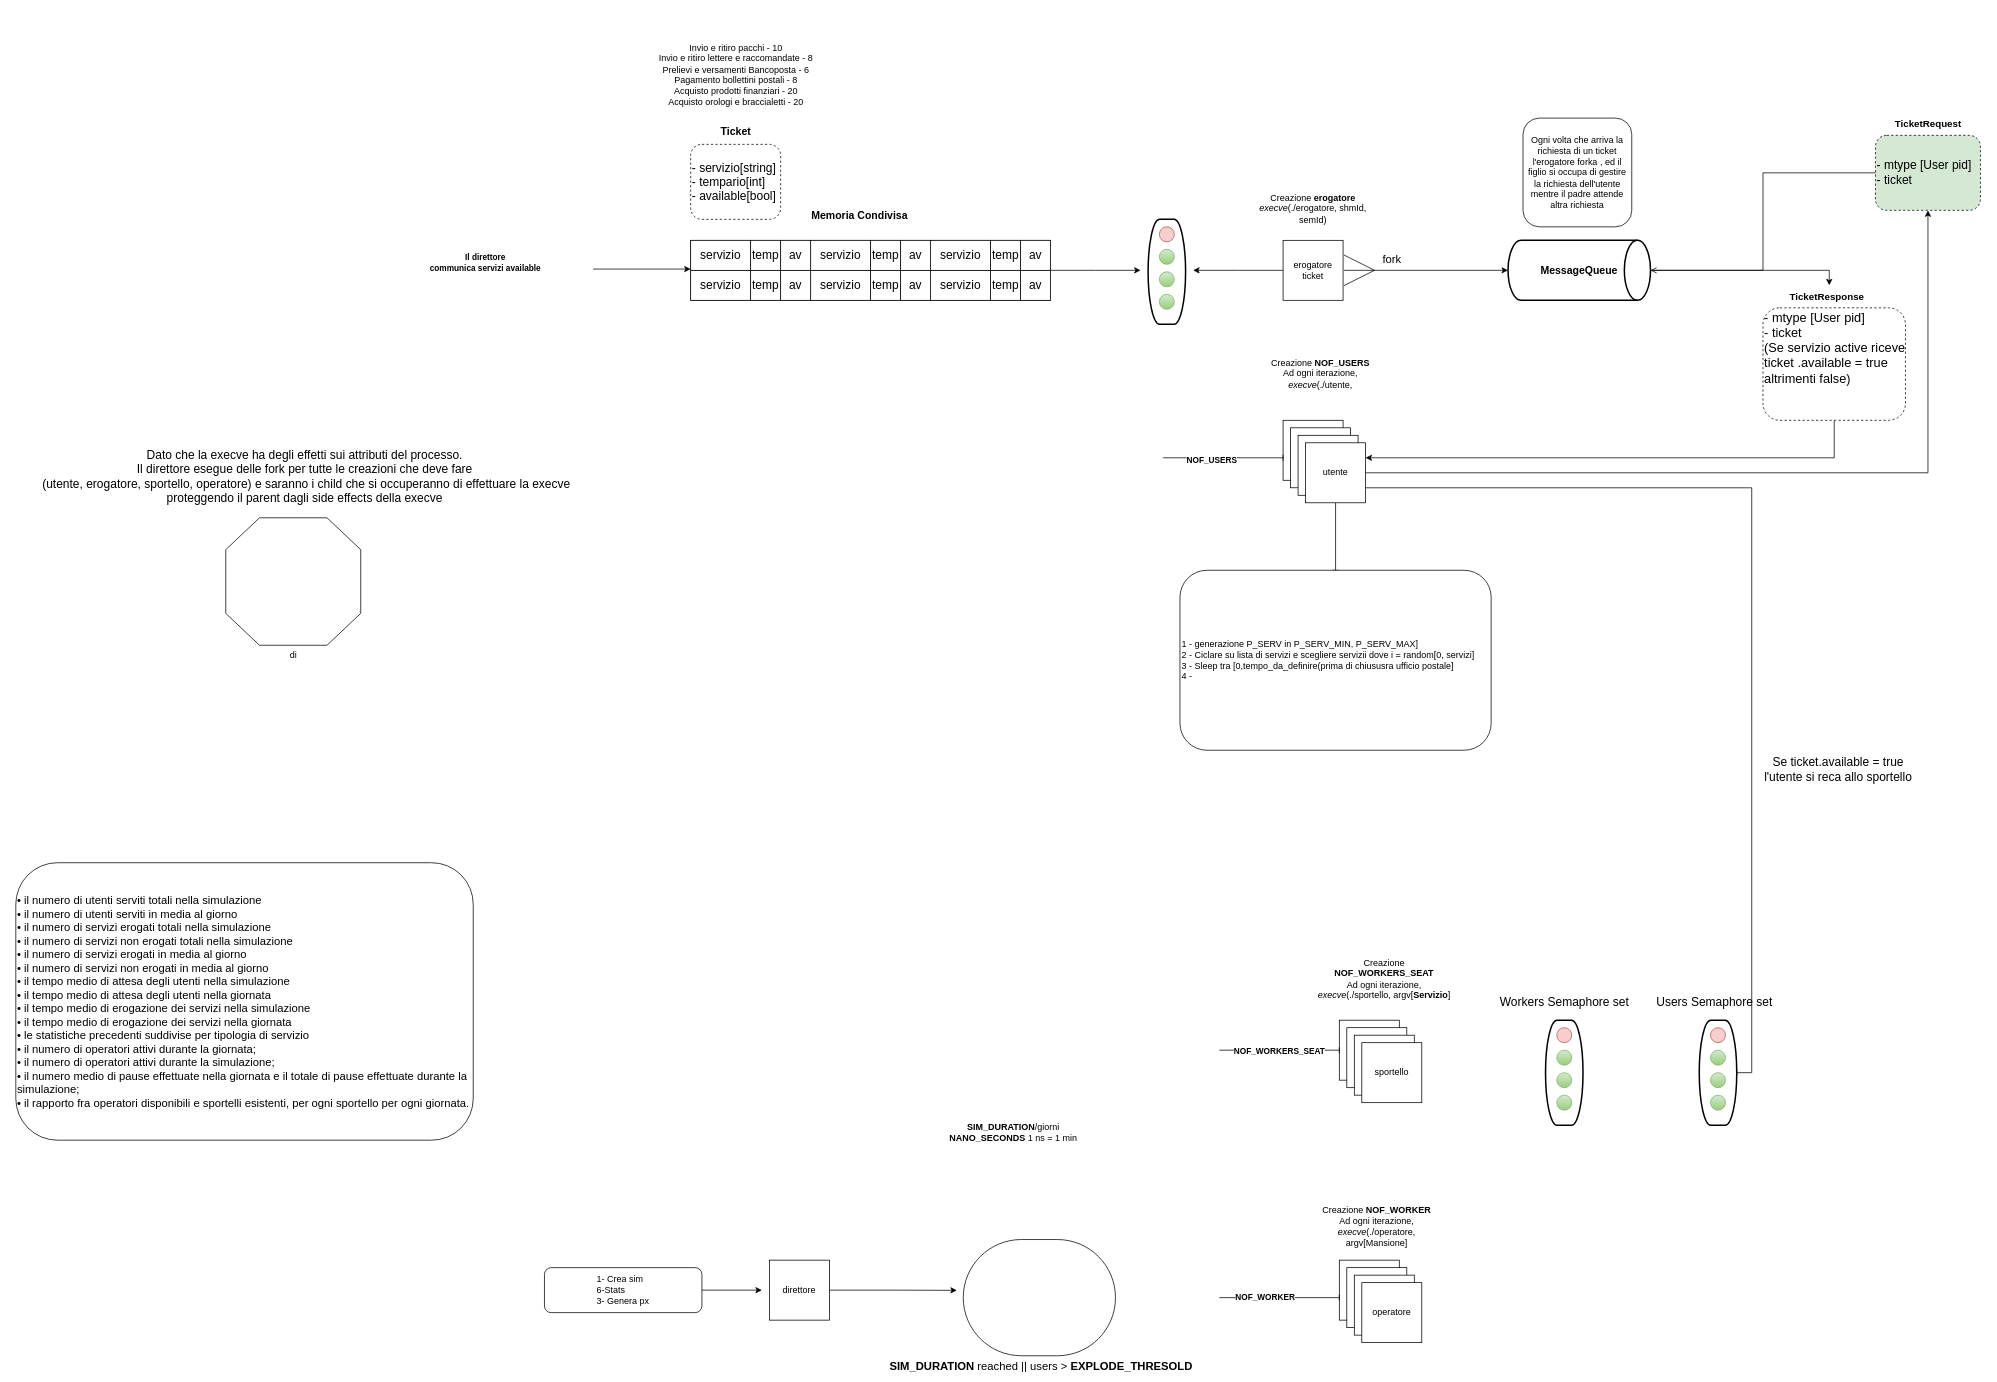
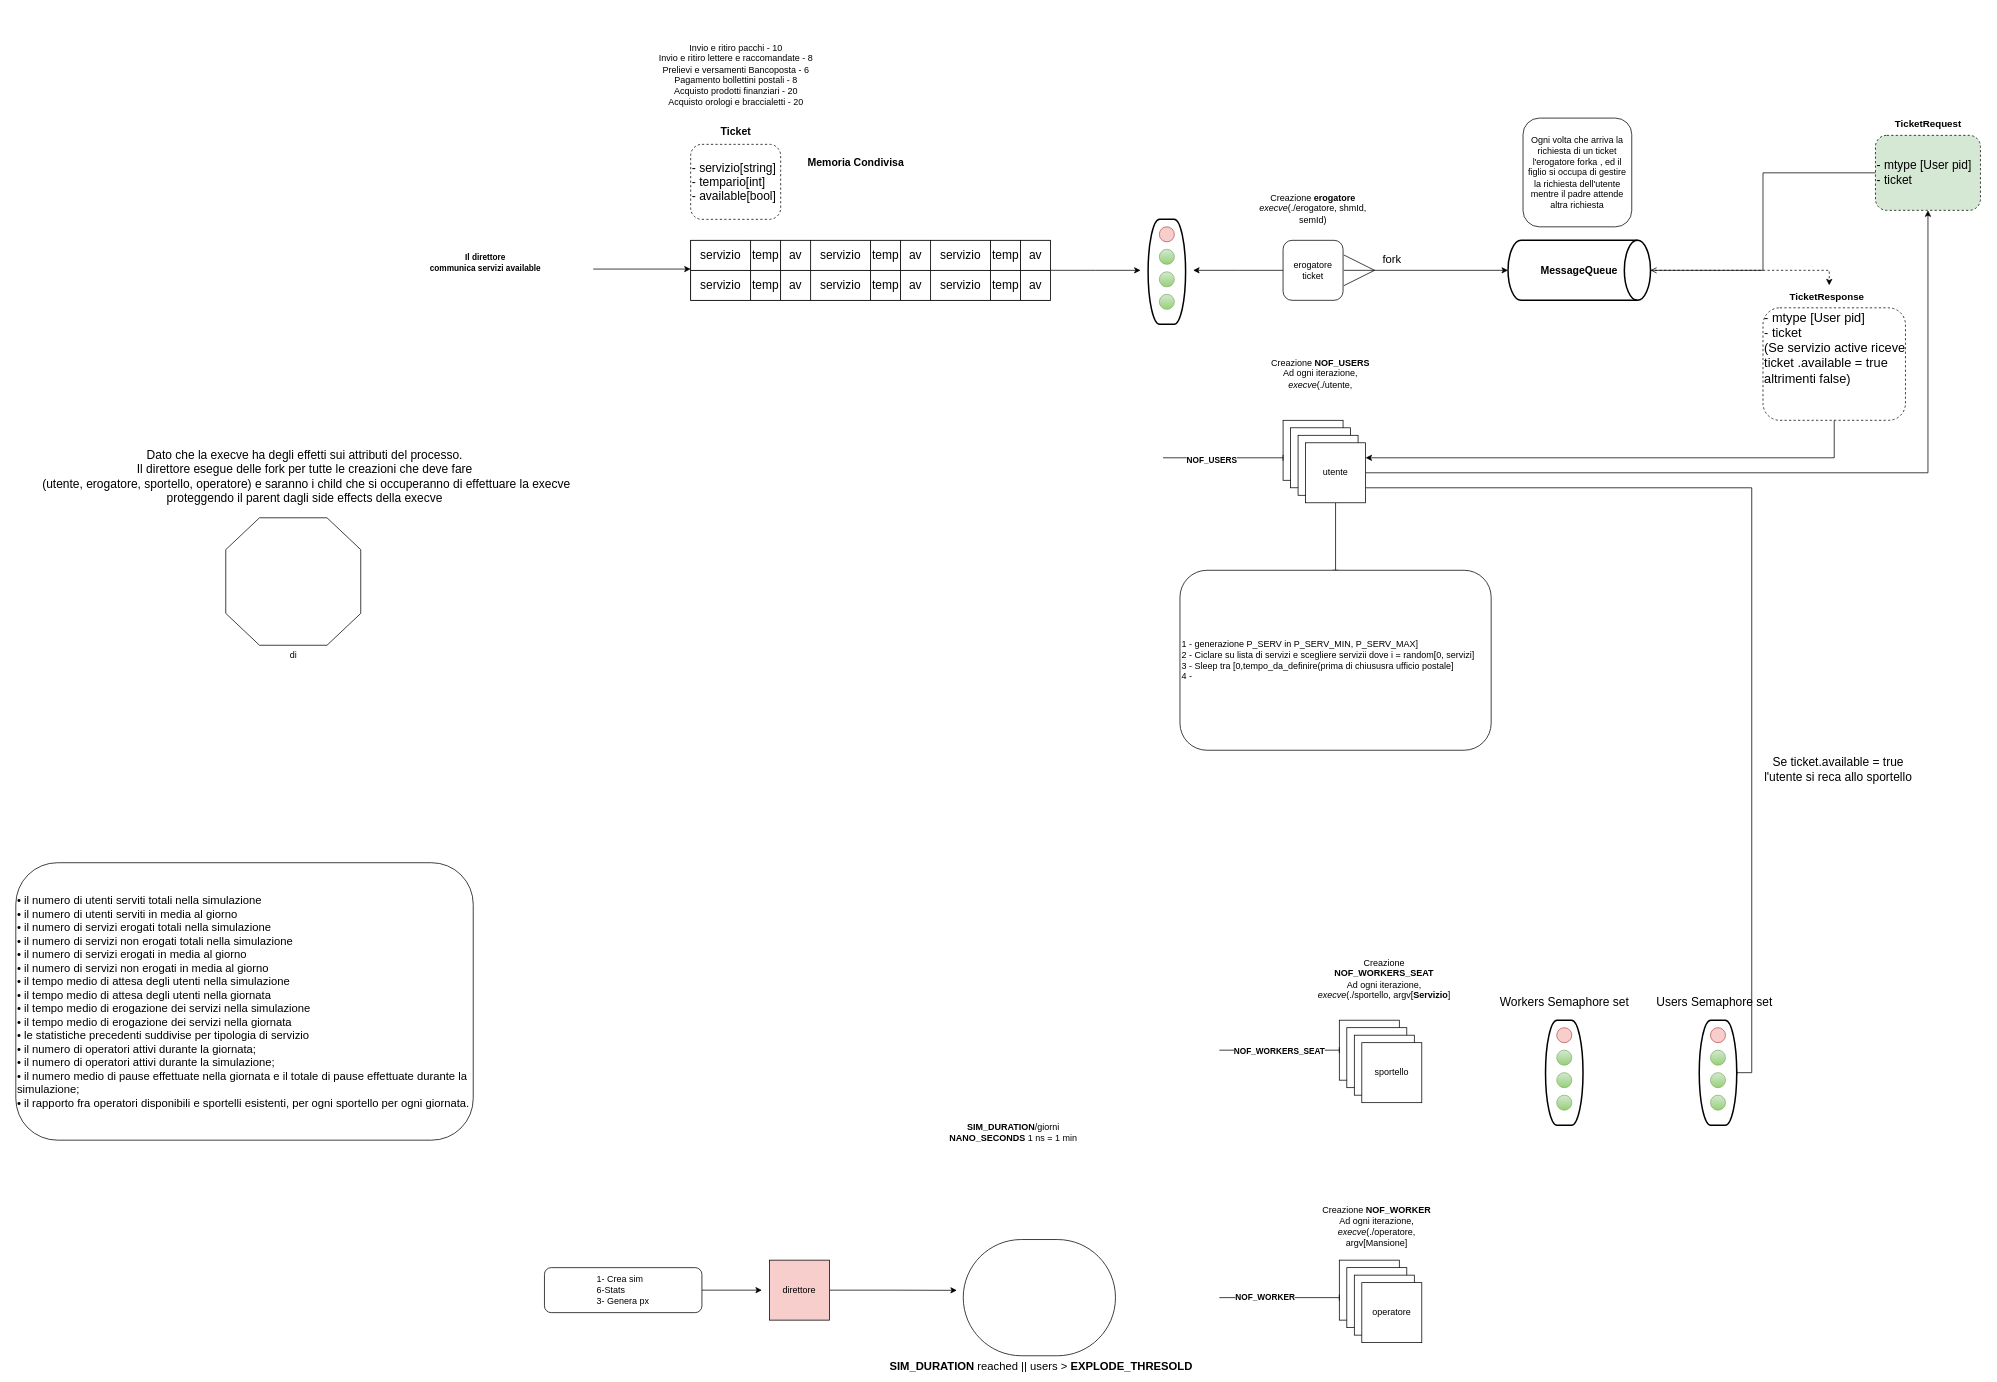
(859, 216) -> (855, 163)
(1313, 270) -> (1313, 270)
(1801, 270) -> (1801, 270)
(799, 1290) -> (799, 1290)
